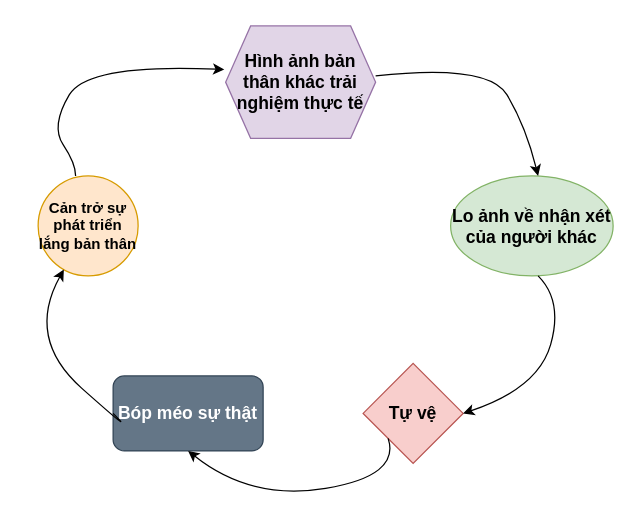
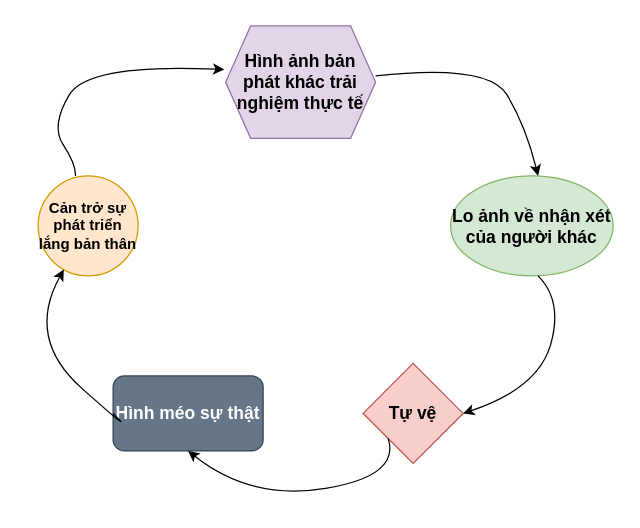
(301, 82) -> (301, 82)
(188, 413) -> (188, 413)
